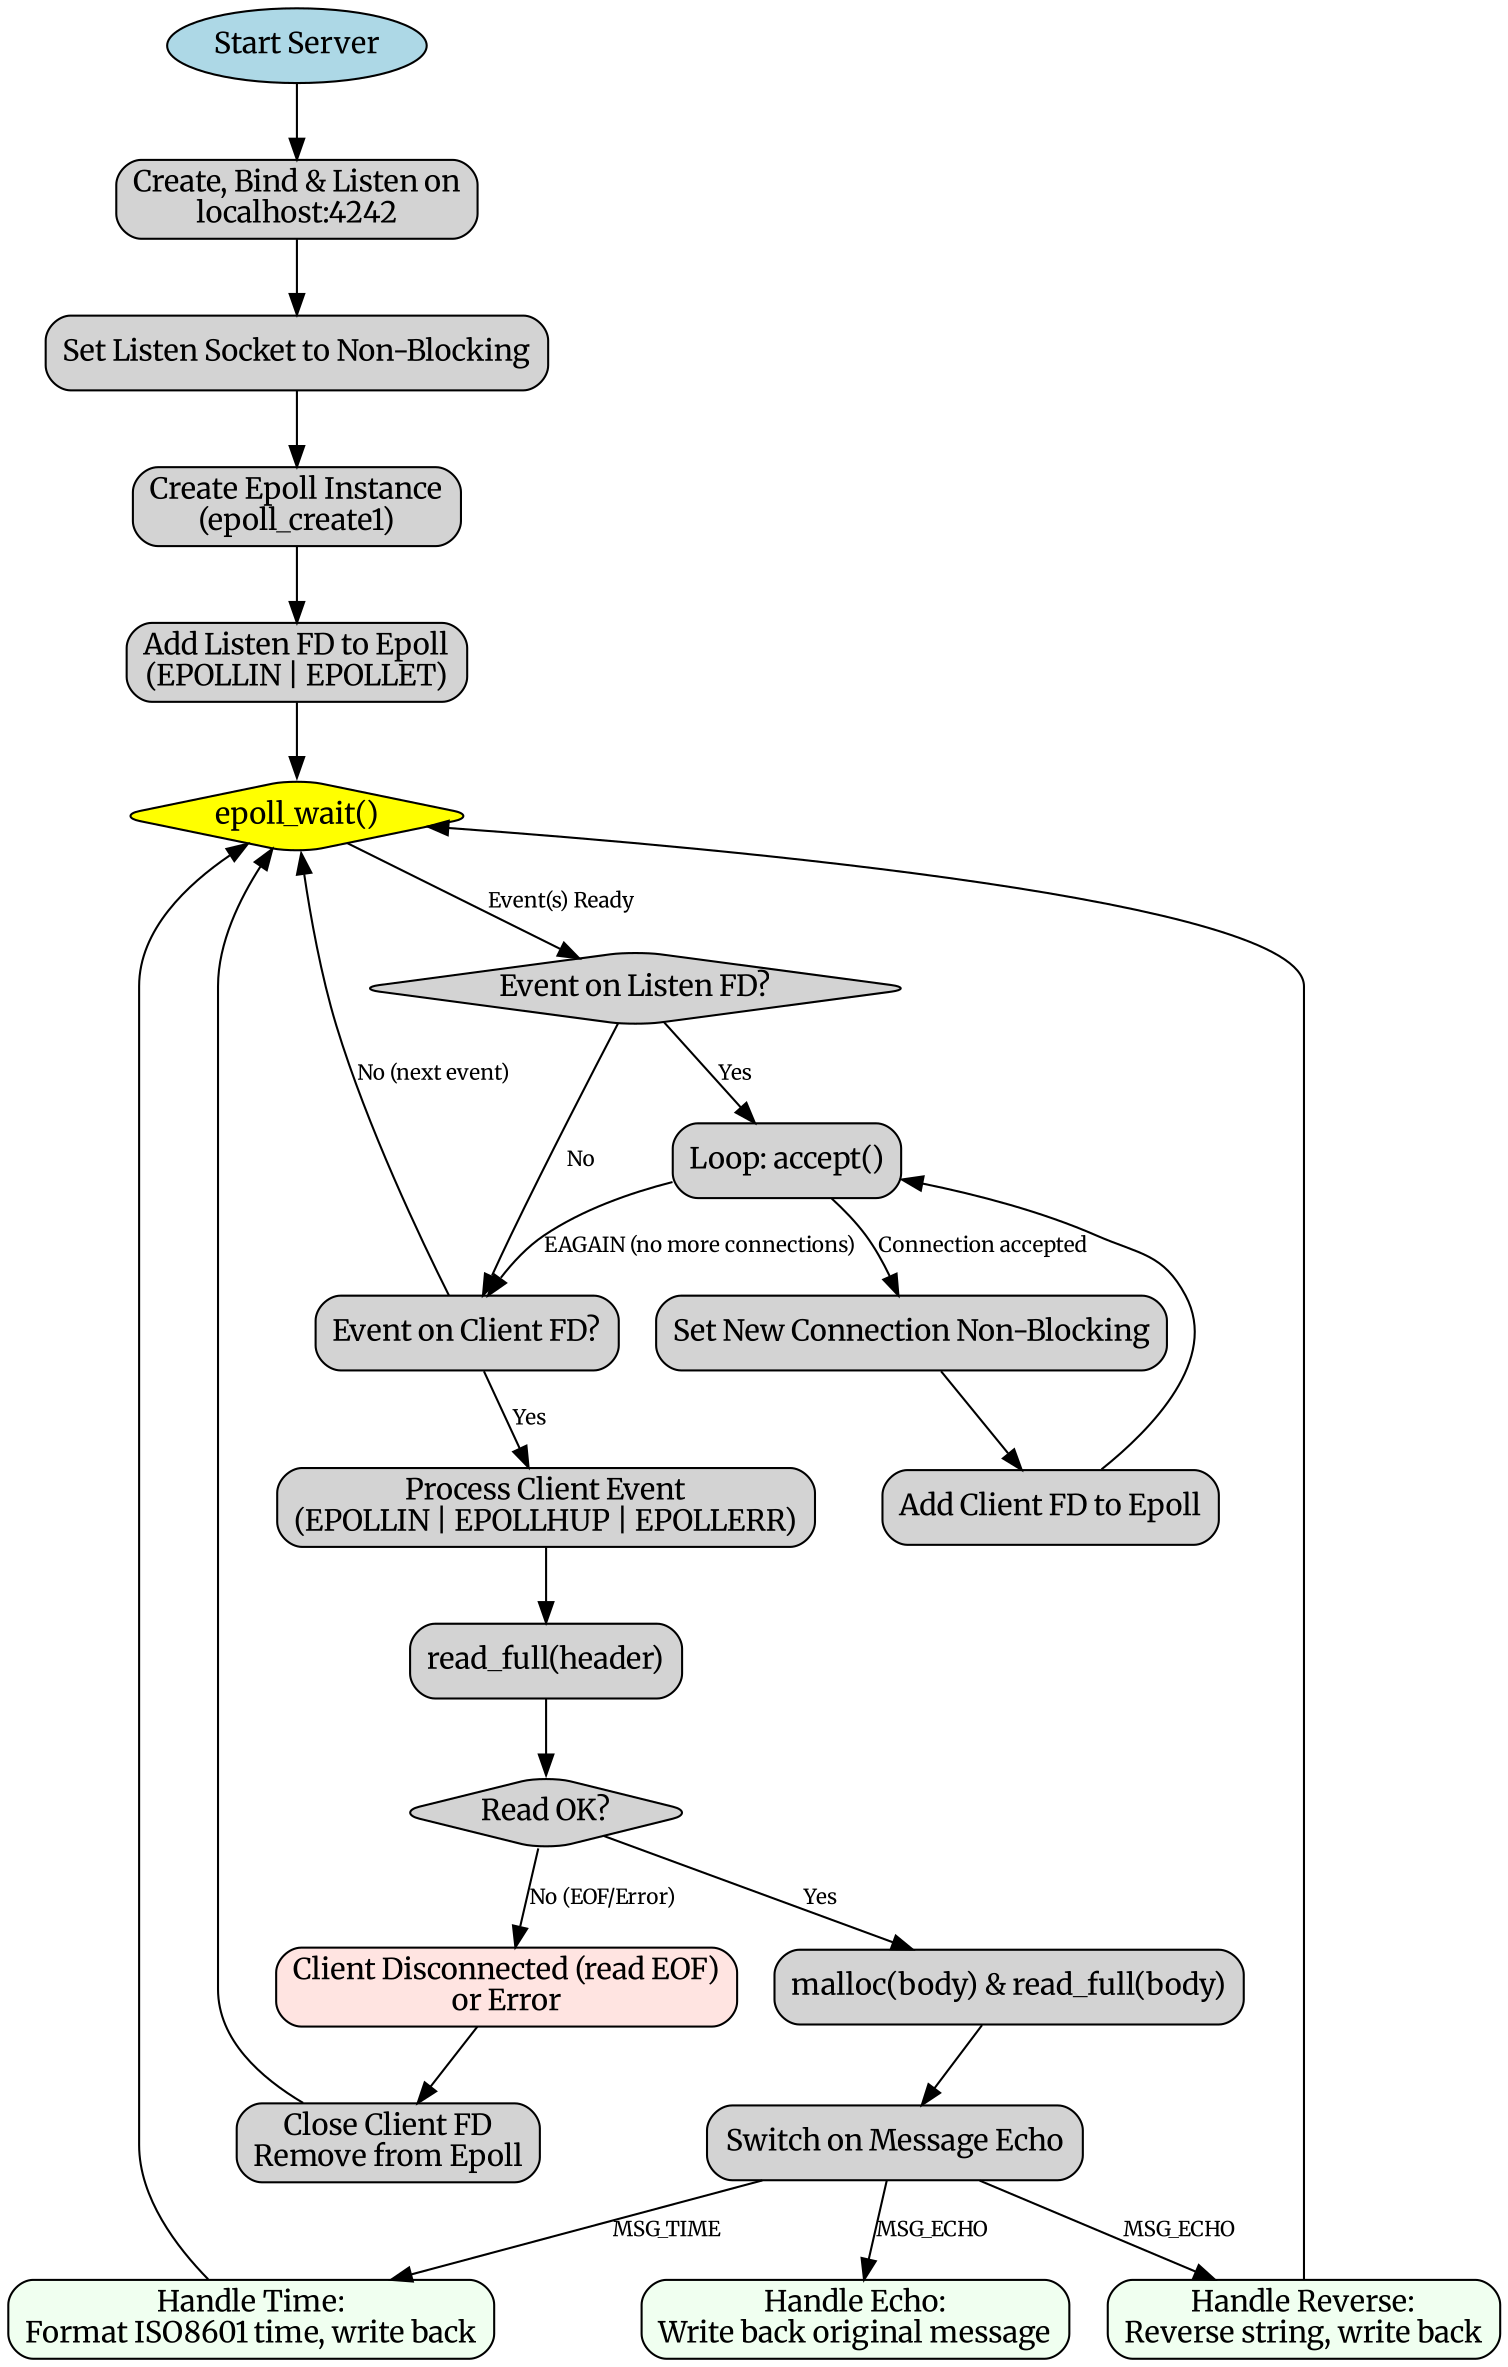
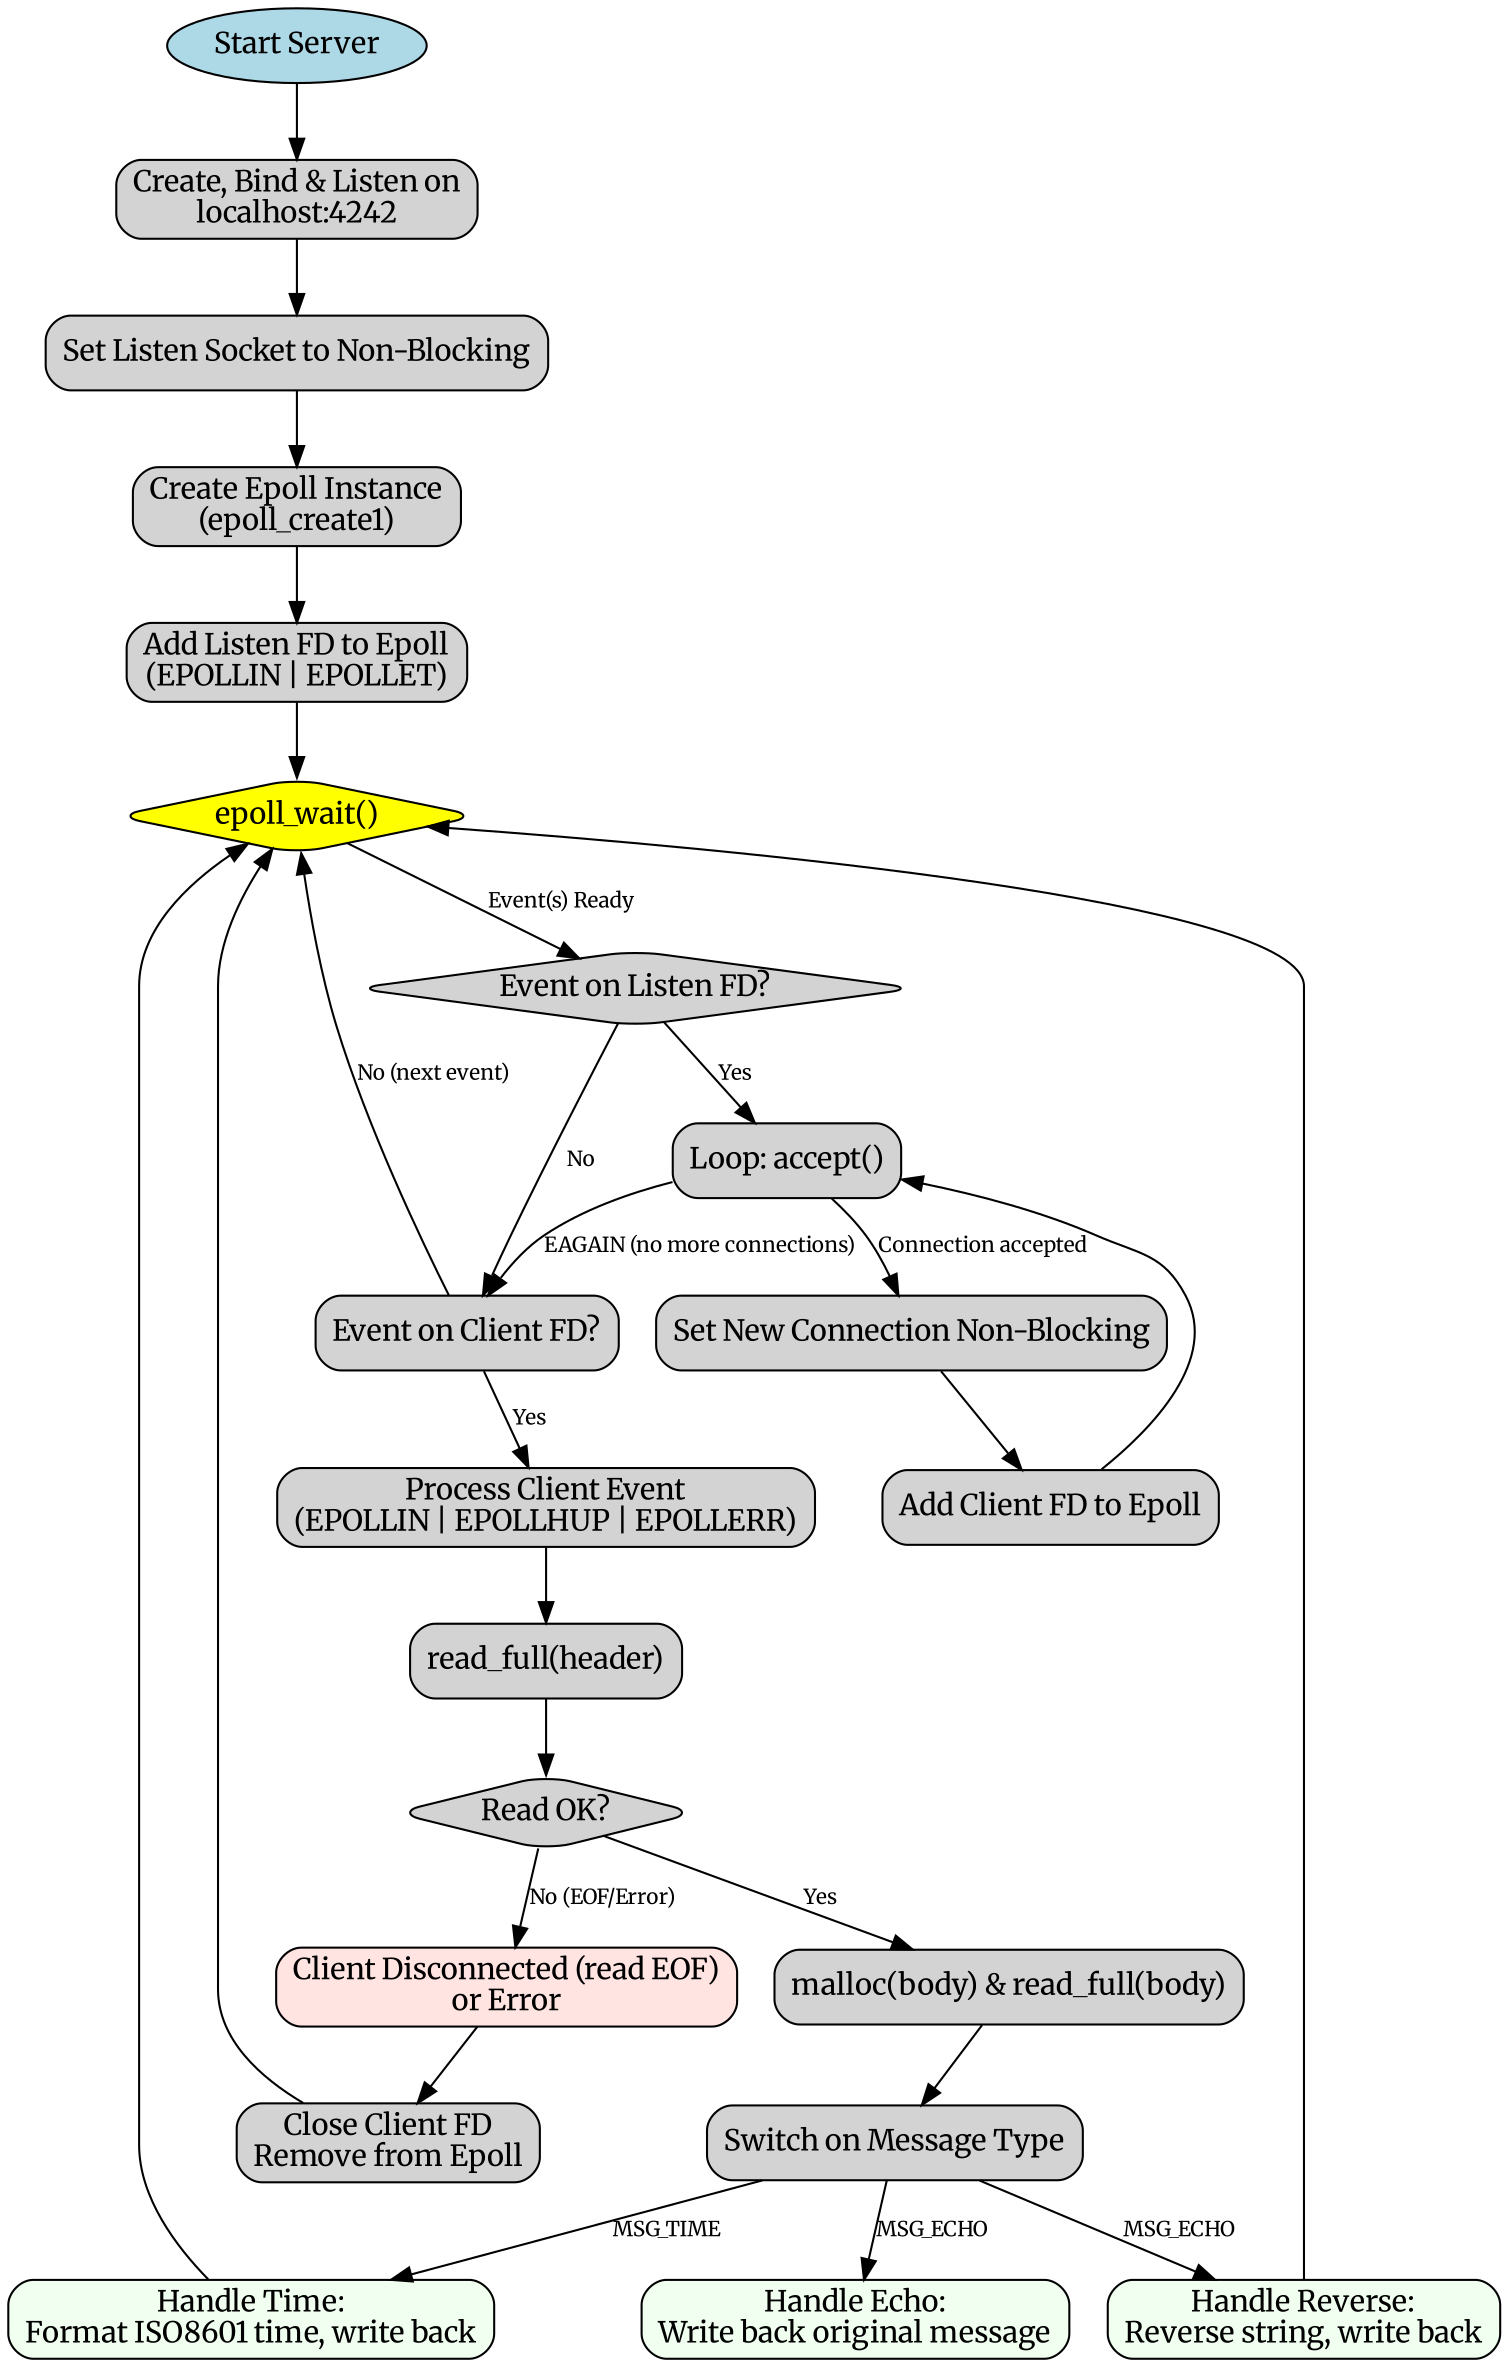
(895, 2143) -> (895, 2143)
